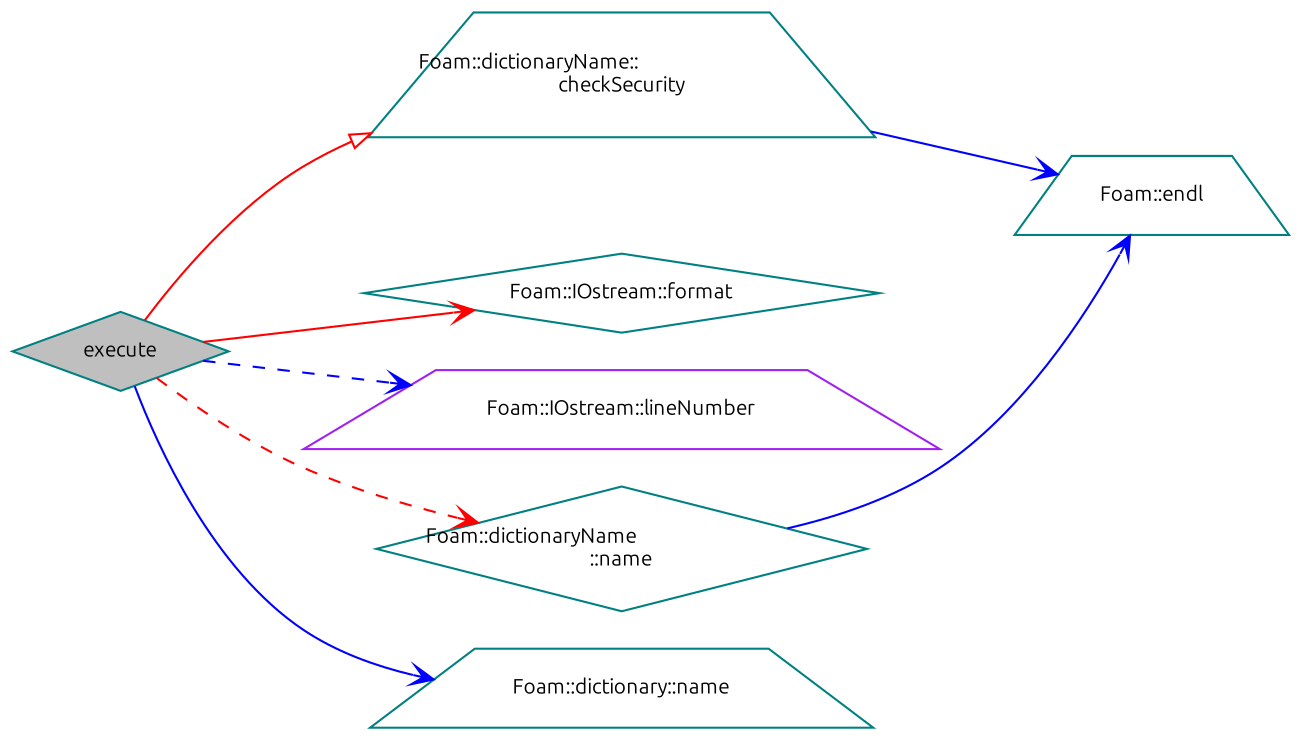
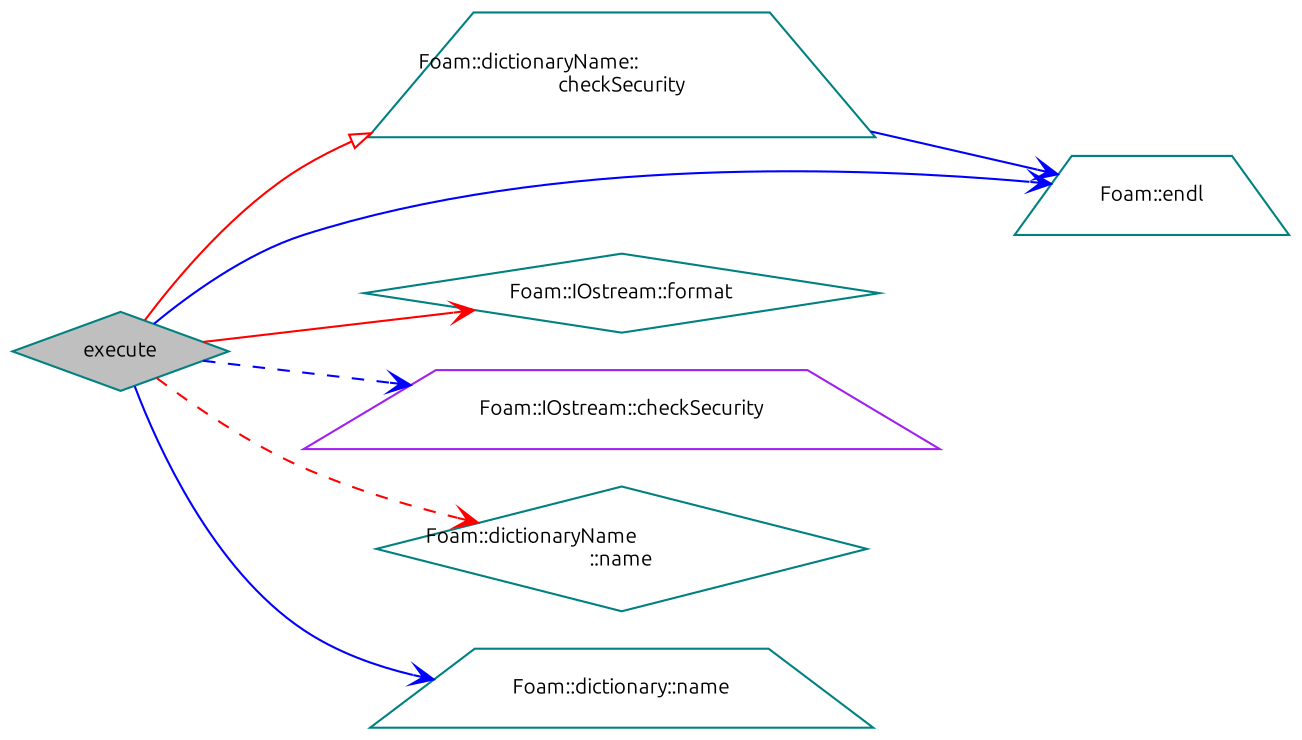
(622, 410) -> (622, 410)
(985, 432) -> (577, 182)
